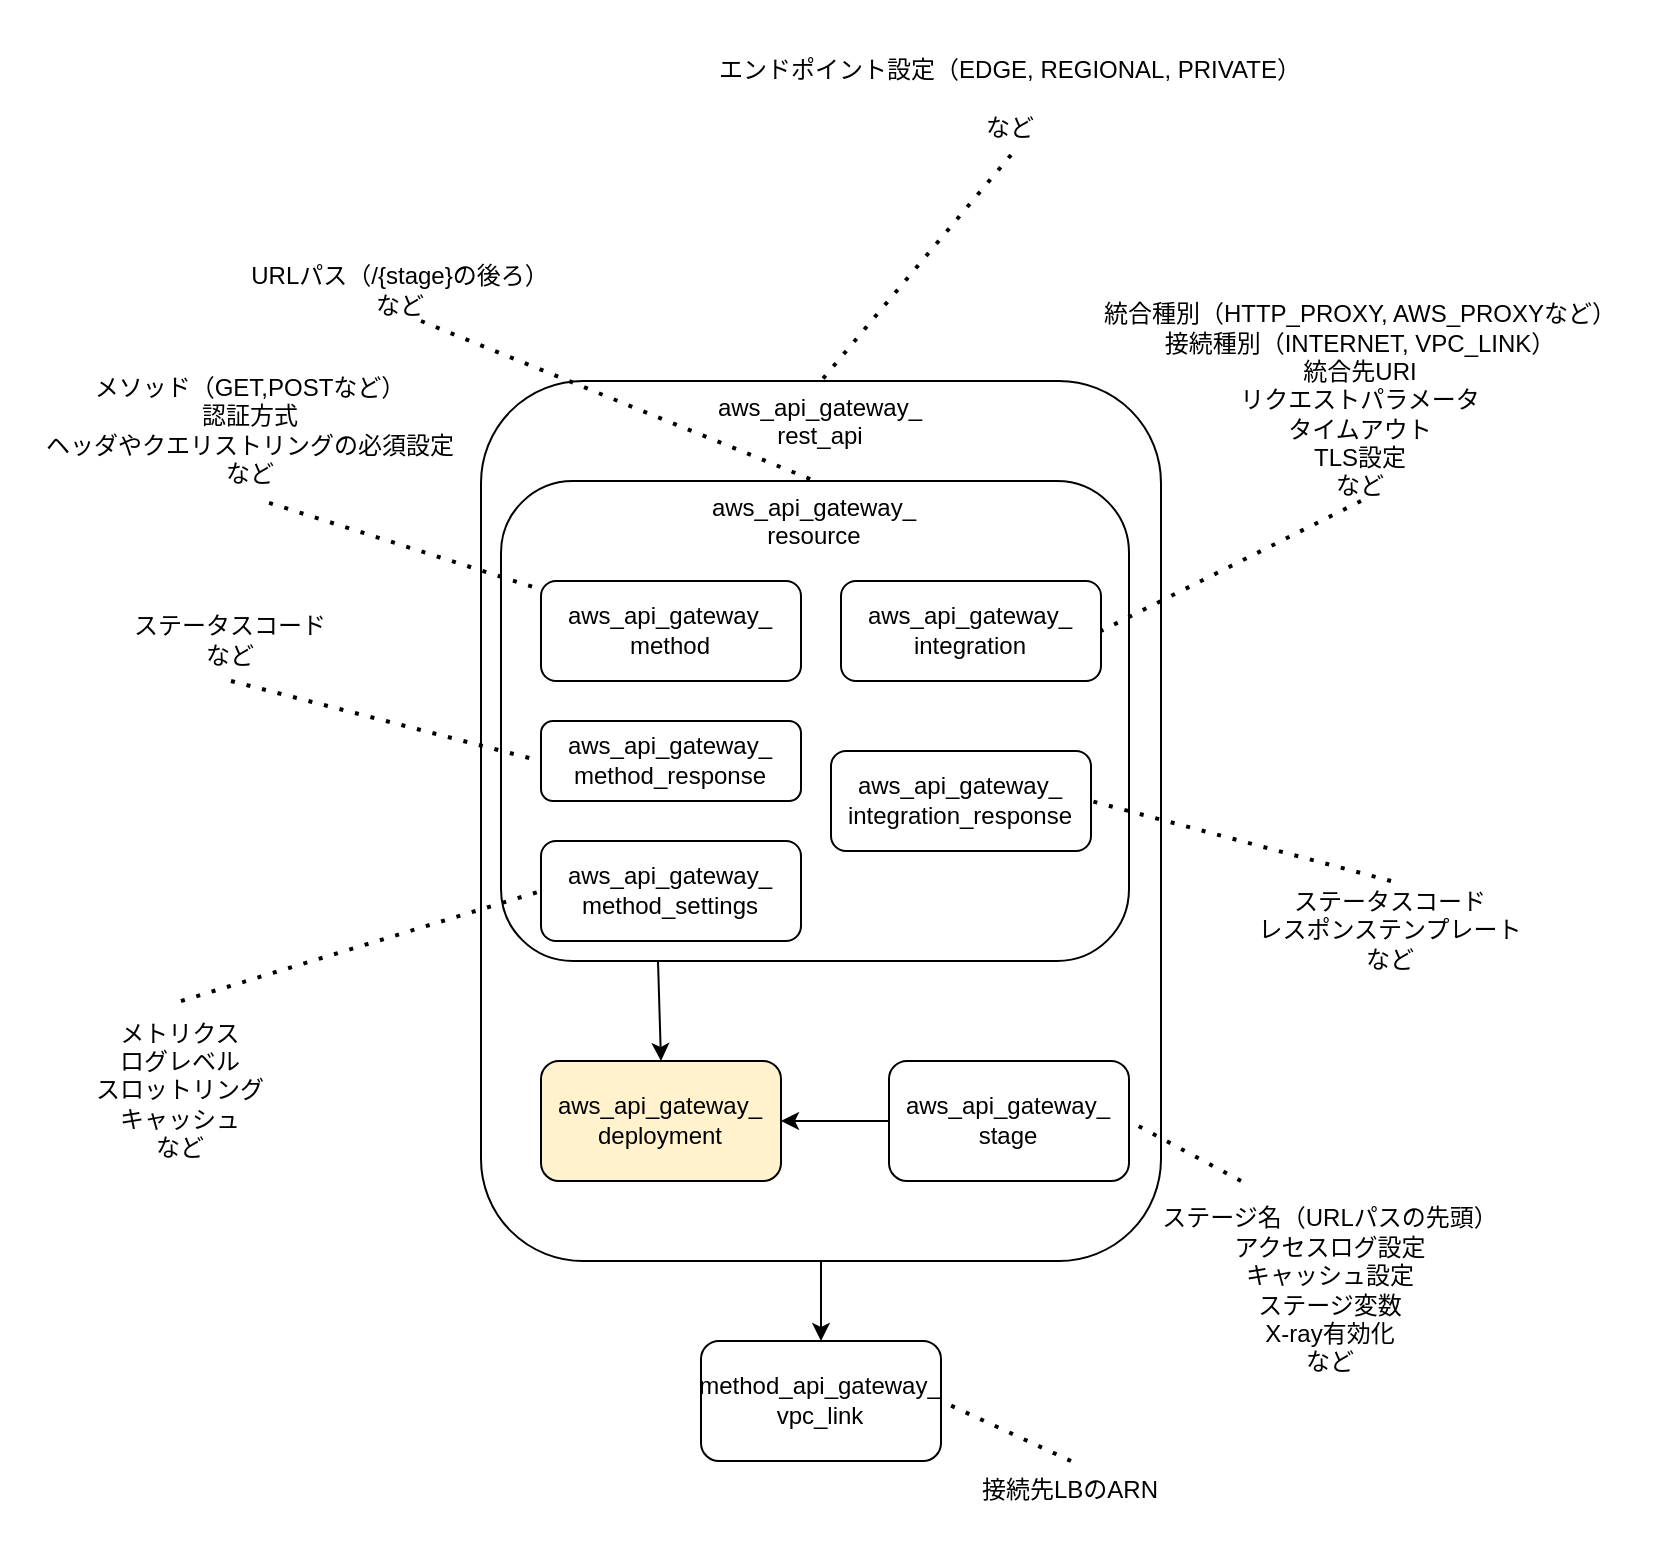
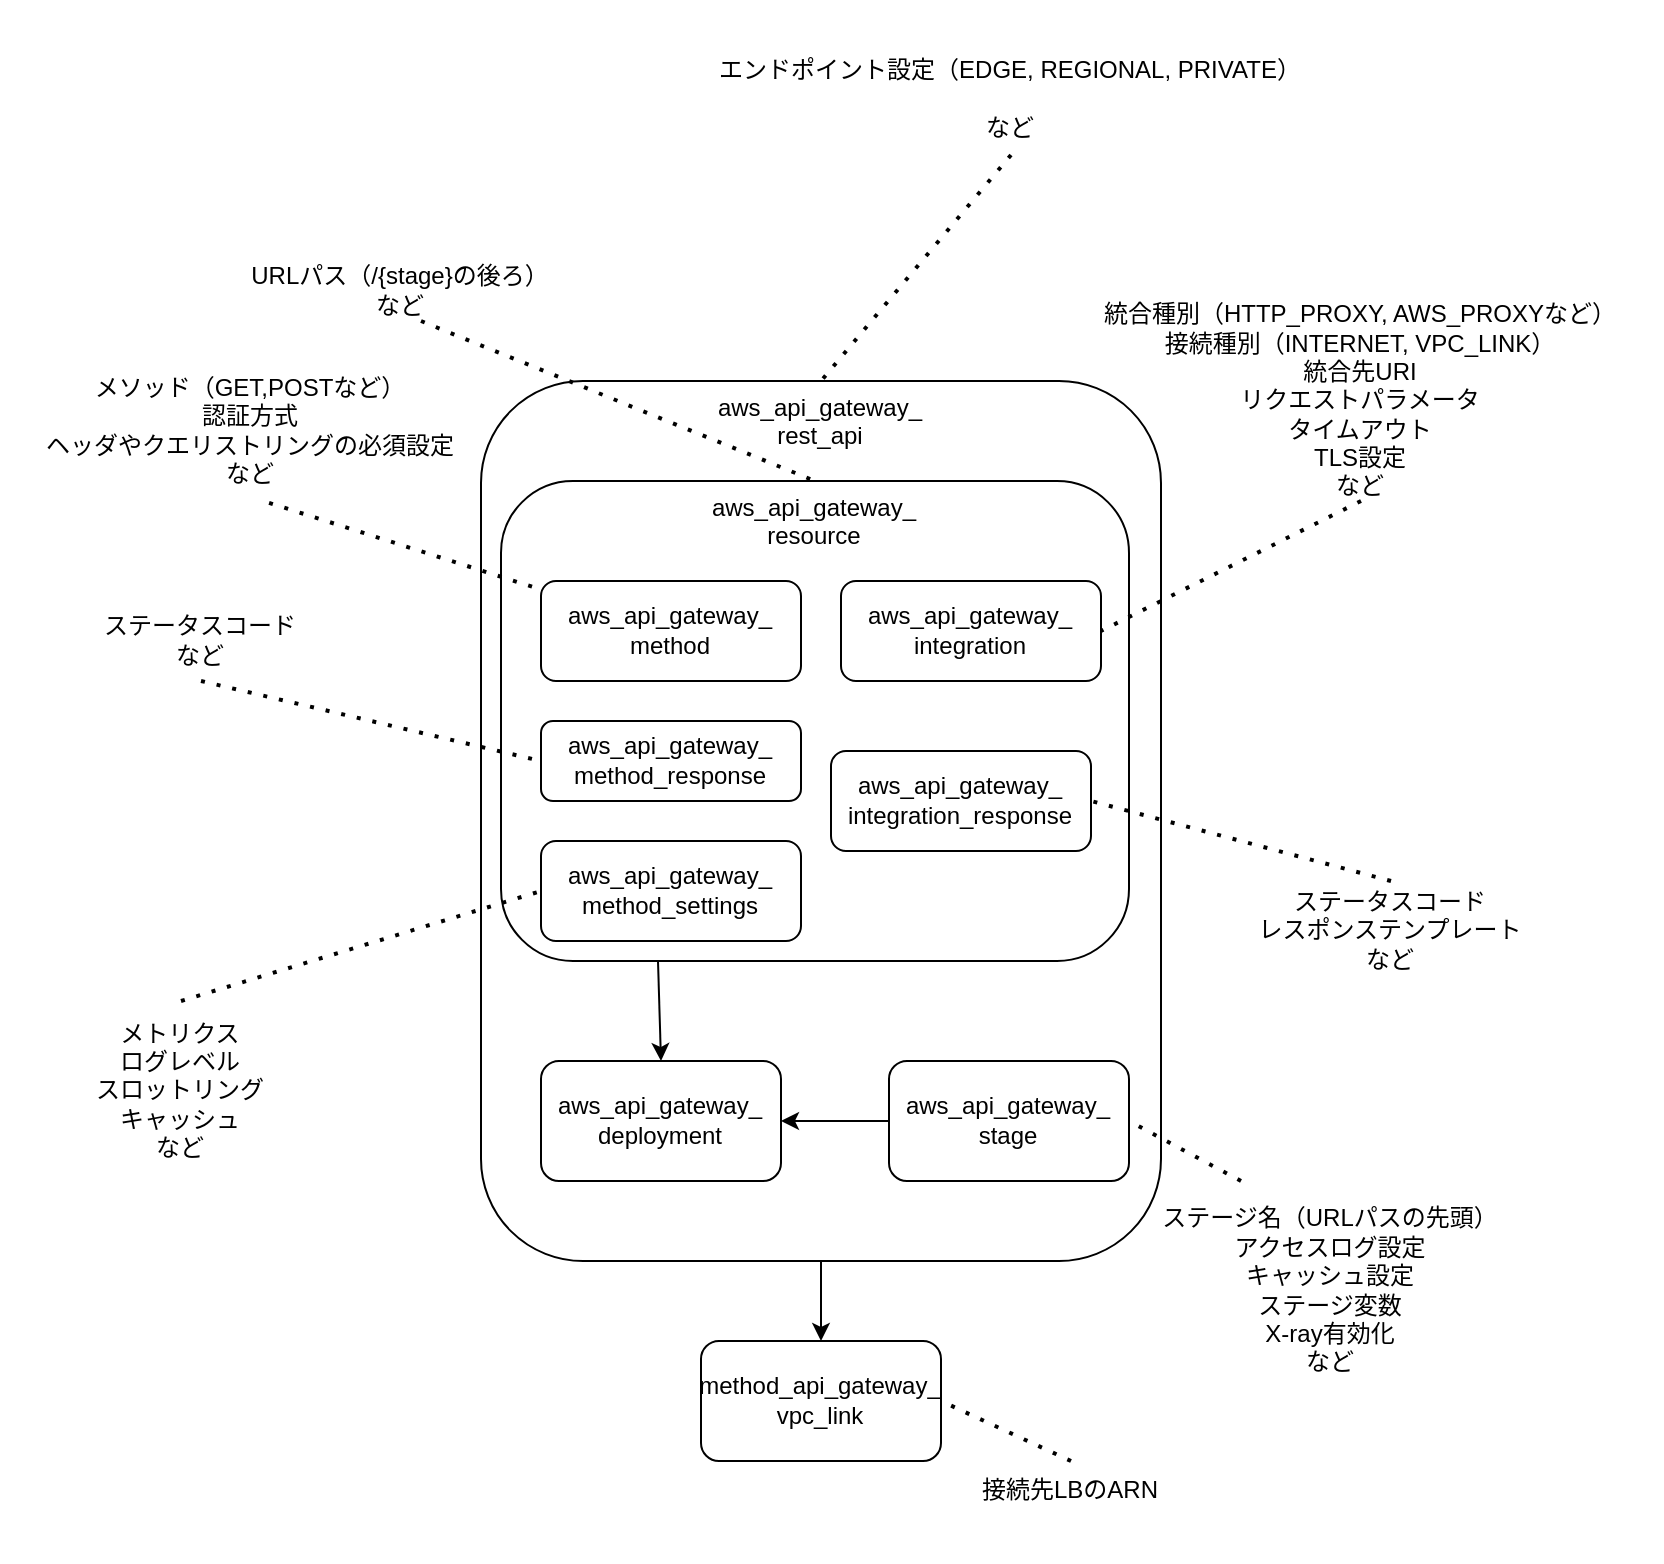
(231, 641) -> (201, 641)
(661, 1121) -> (661, 1121)
